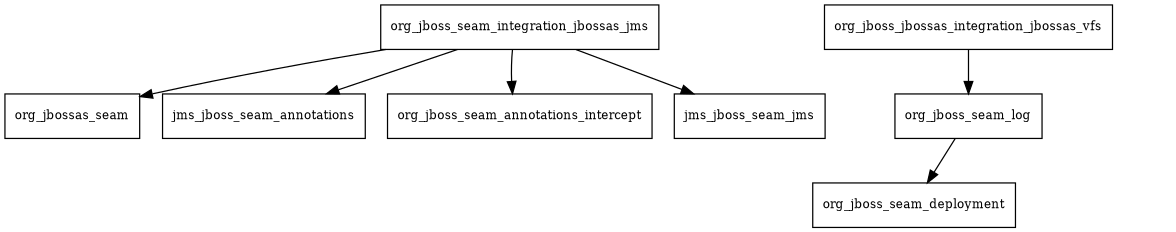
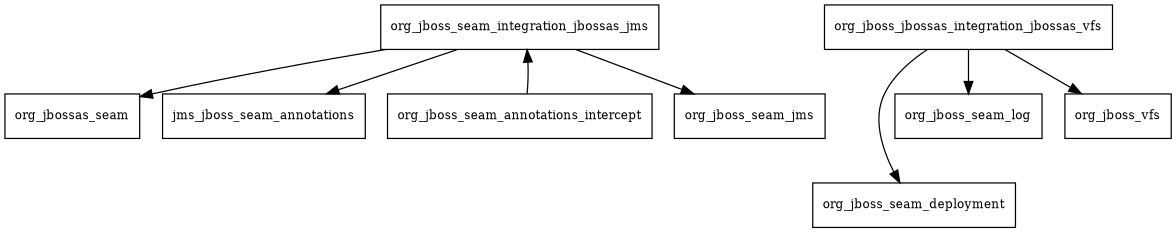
(512, 66) -> (528, 78)
(750, 116) -> (750, 116)
none -> (1118, 116)
(945, 156) -> (881, 103)
